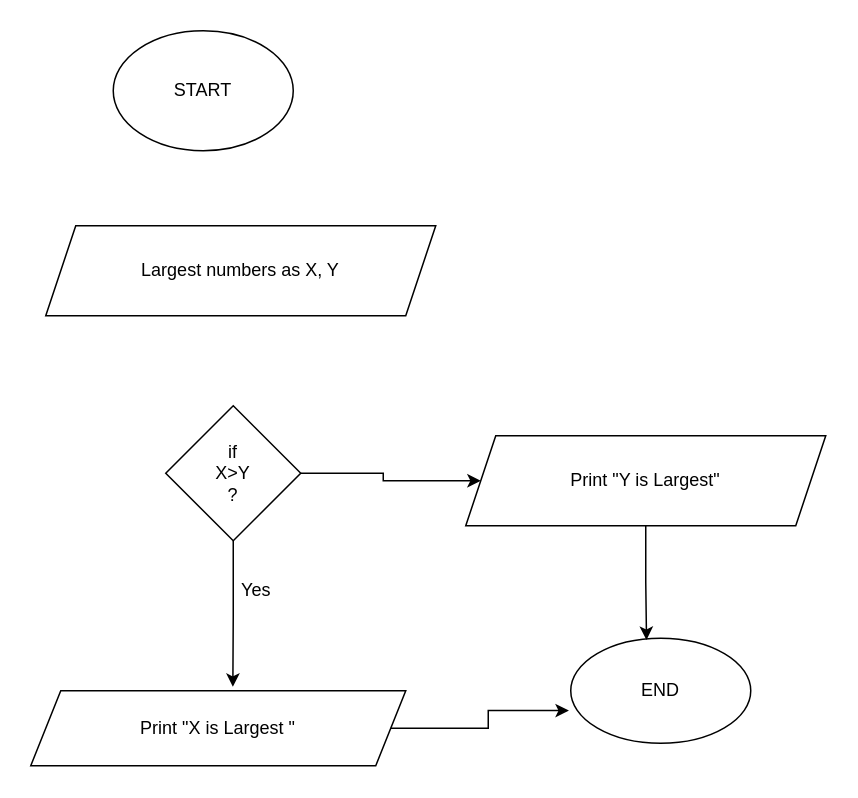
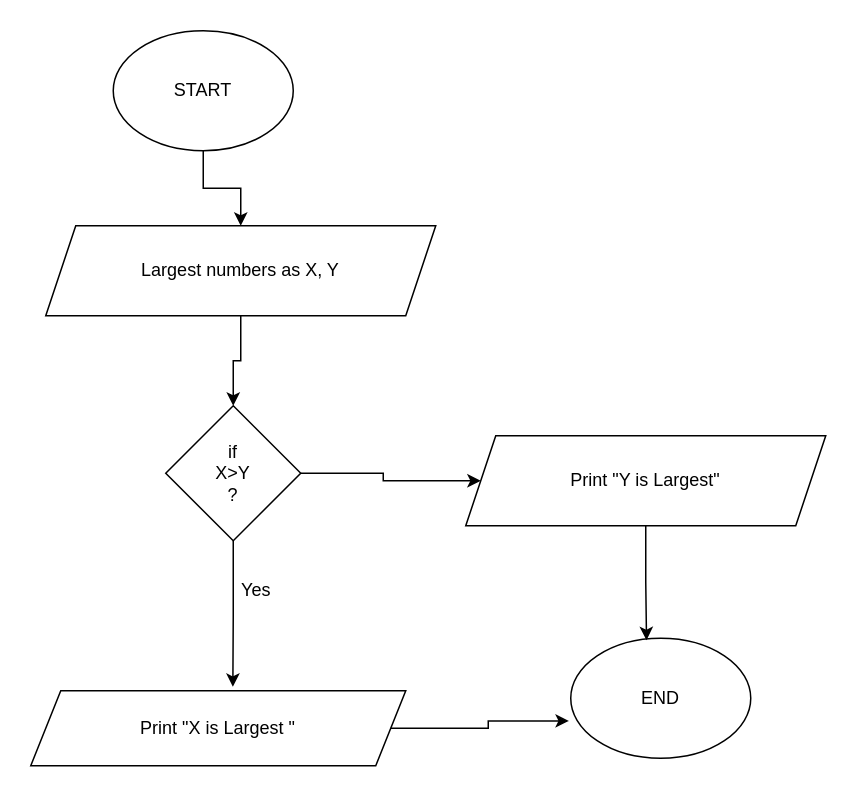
none -> (216, 188)
none -> (241, 359)
(661, 691) -> (661, 698)
